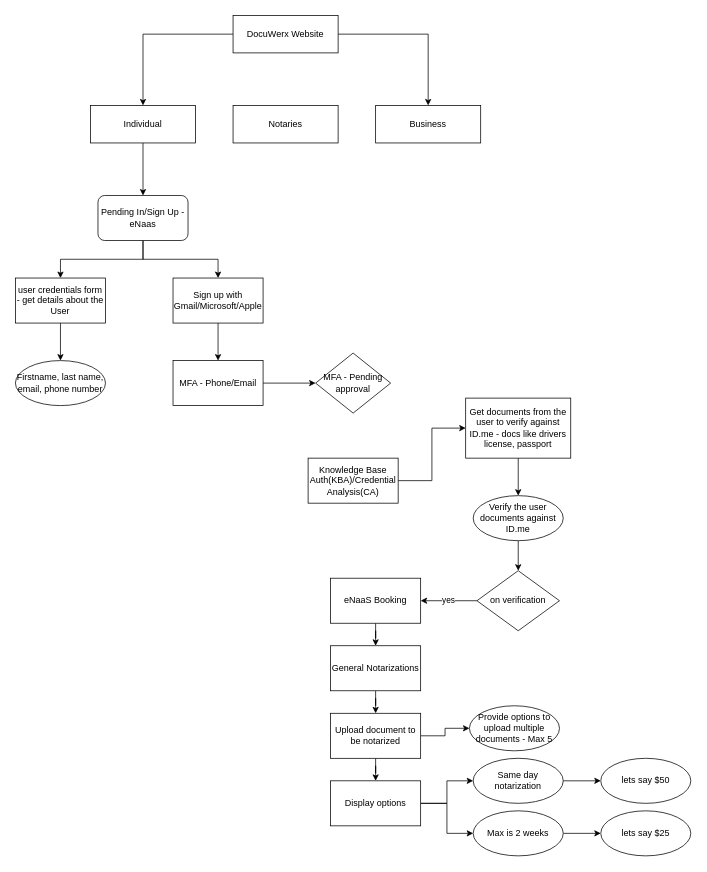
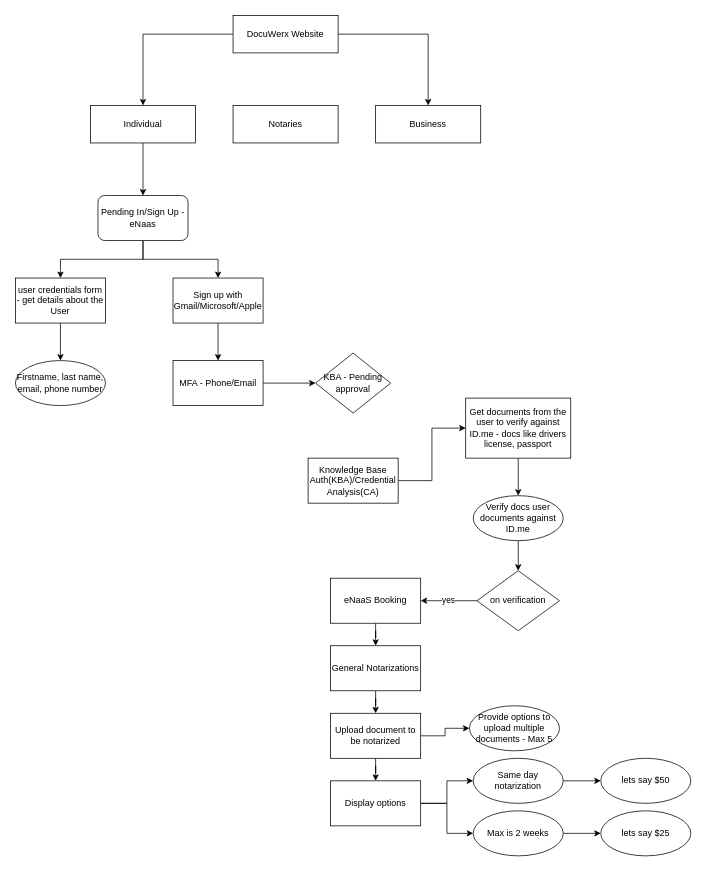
(353, 383) -> (353, 383)
(518, 518) -> (518, 518)
